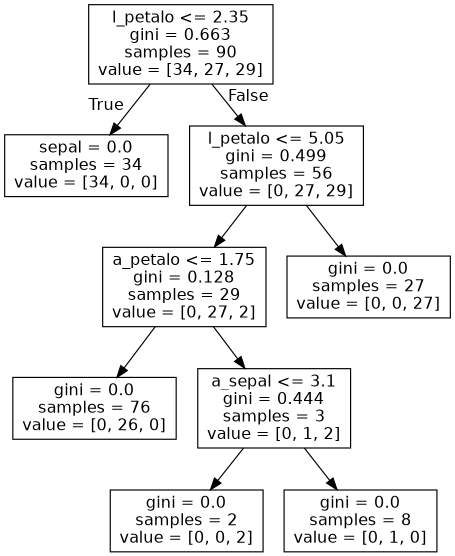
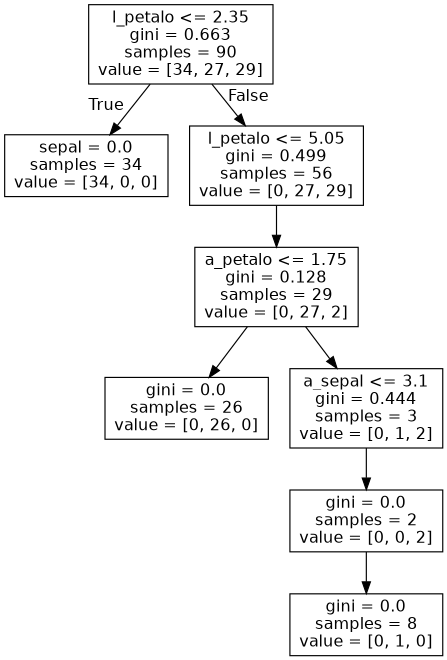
(369, 287) -> none
(94, 408) -> (187, 408)
(317, 464) -> (366, 567)
